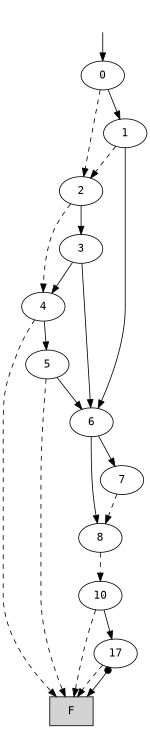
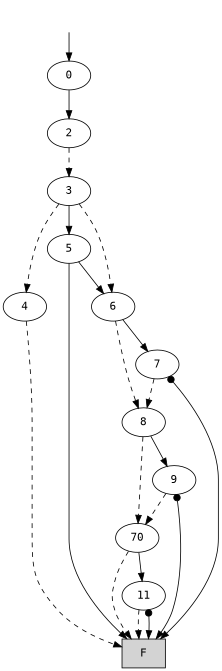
(93, 129) -> (69, 100)
(125, 133) -> none
(81, 216) -> (69, 158)
(50, 241) -> none
(65, 274) -> (37, 242)
(86, 331) -> (101, 242)
(45, 332) -> (69, 216)
(92, 476) -> (124, 361)
none -> (174, 480)
none -> (218, 510)
(41, 535) -> (69, 456)
(100, 596) -> (137, 538)
(116, 653) -> (144, 596)
